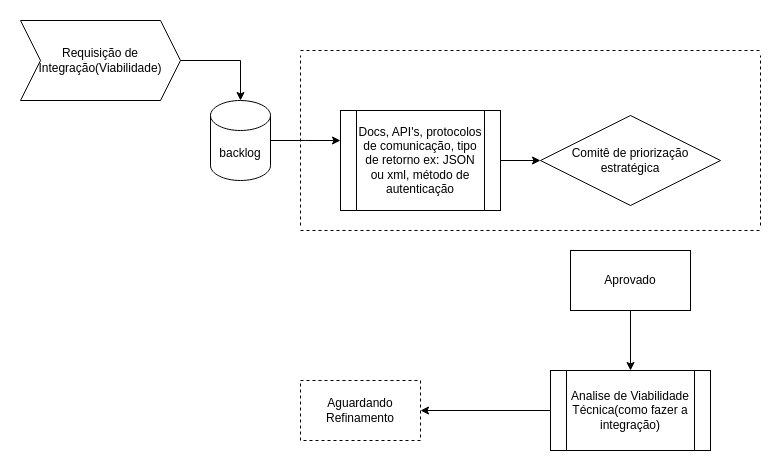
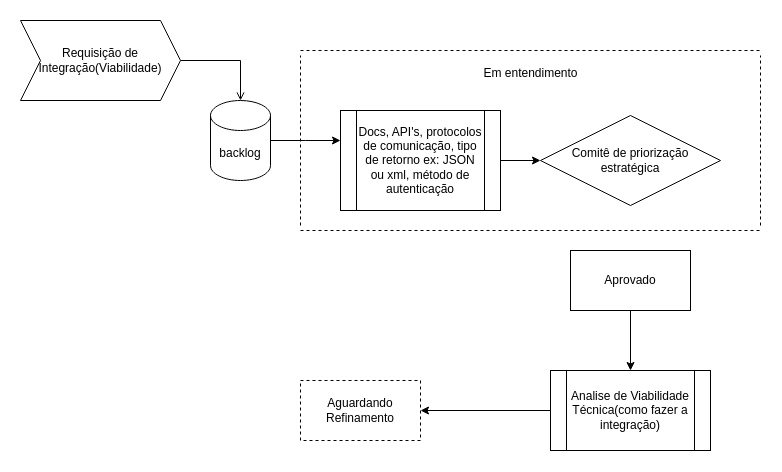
none -> (531, 74)
(241, 92) -> (241, 94)
